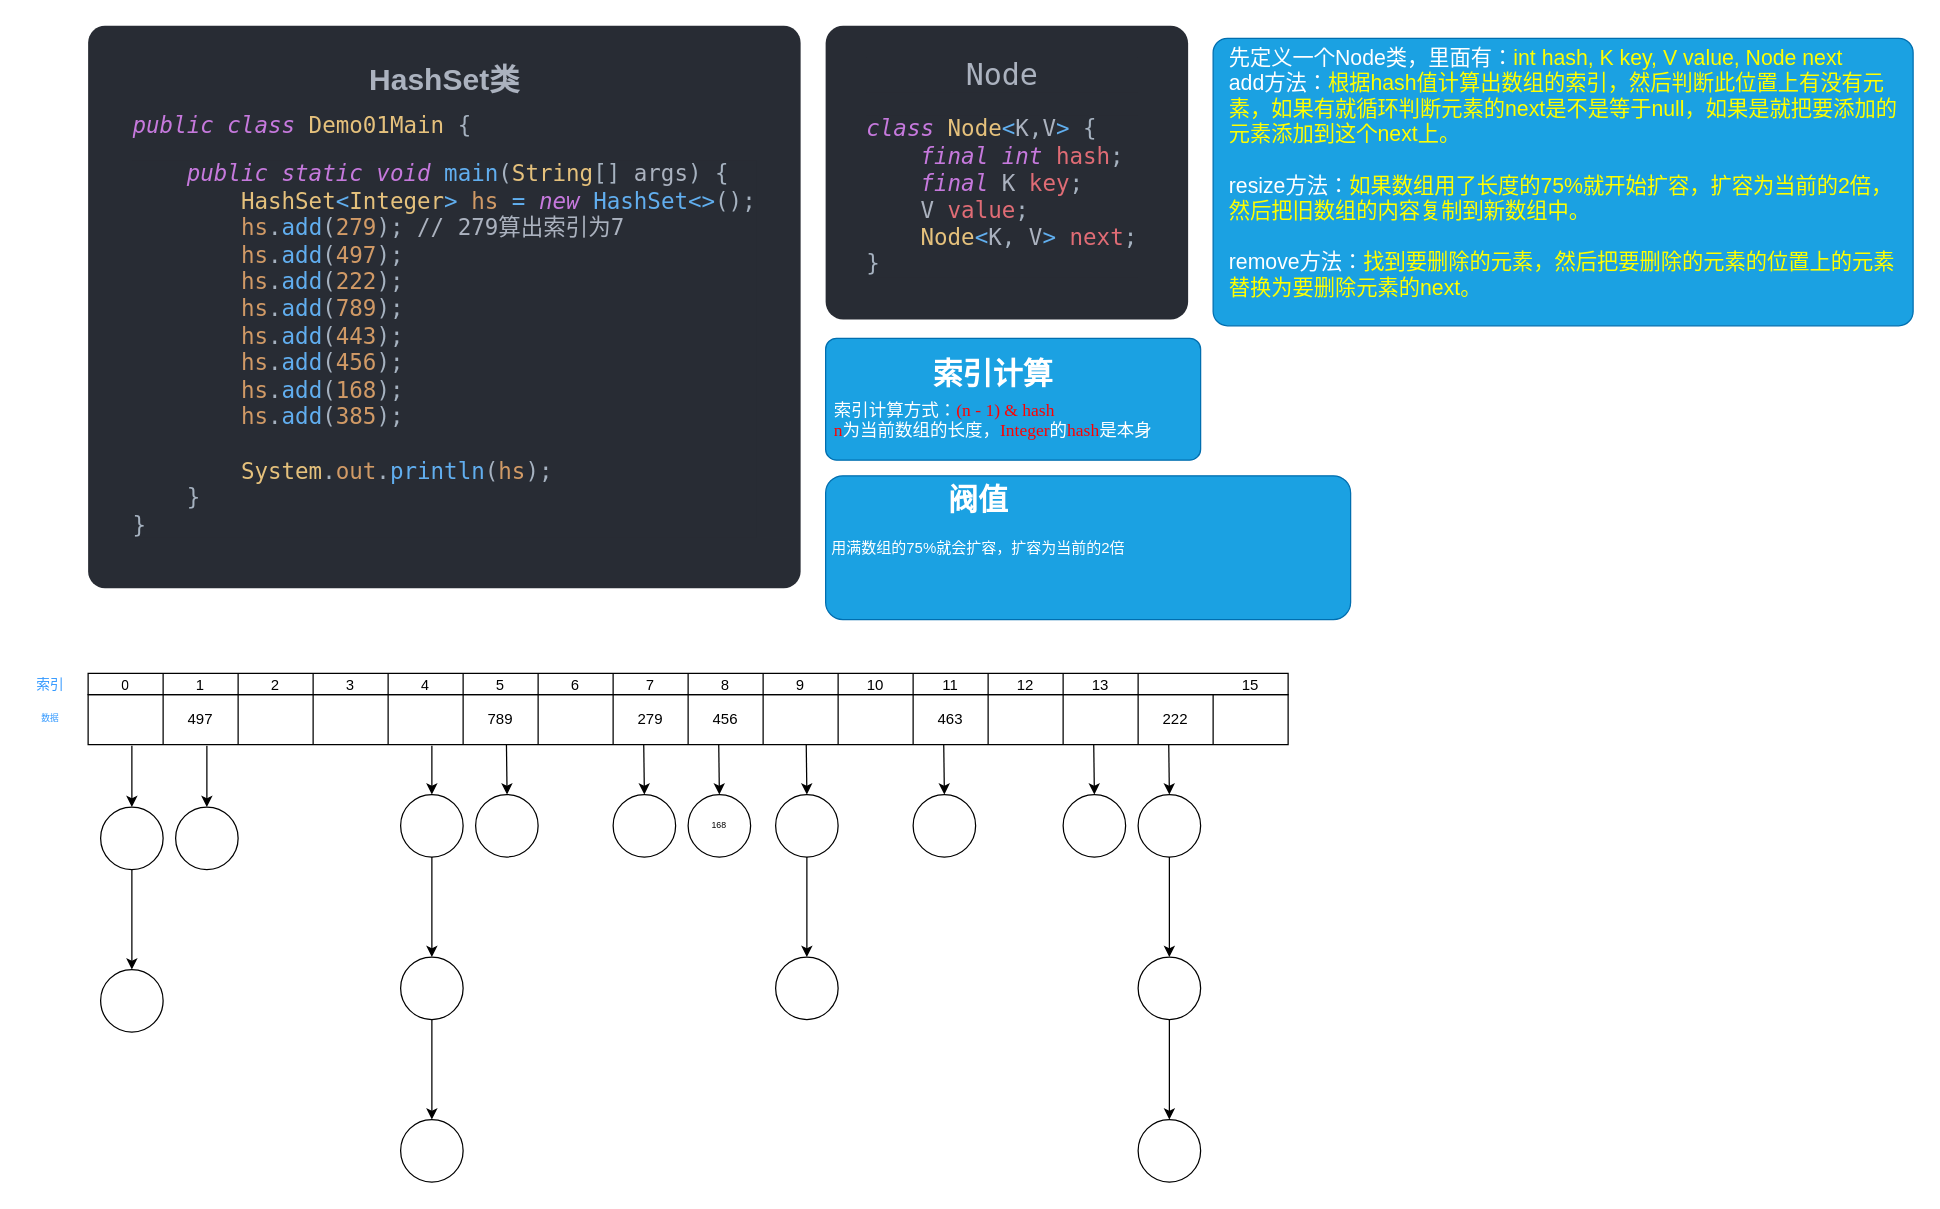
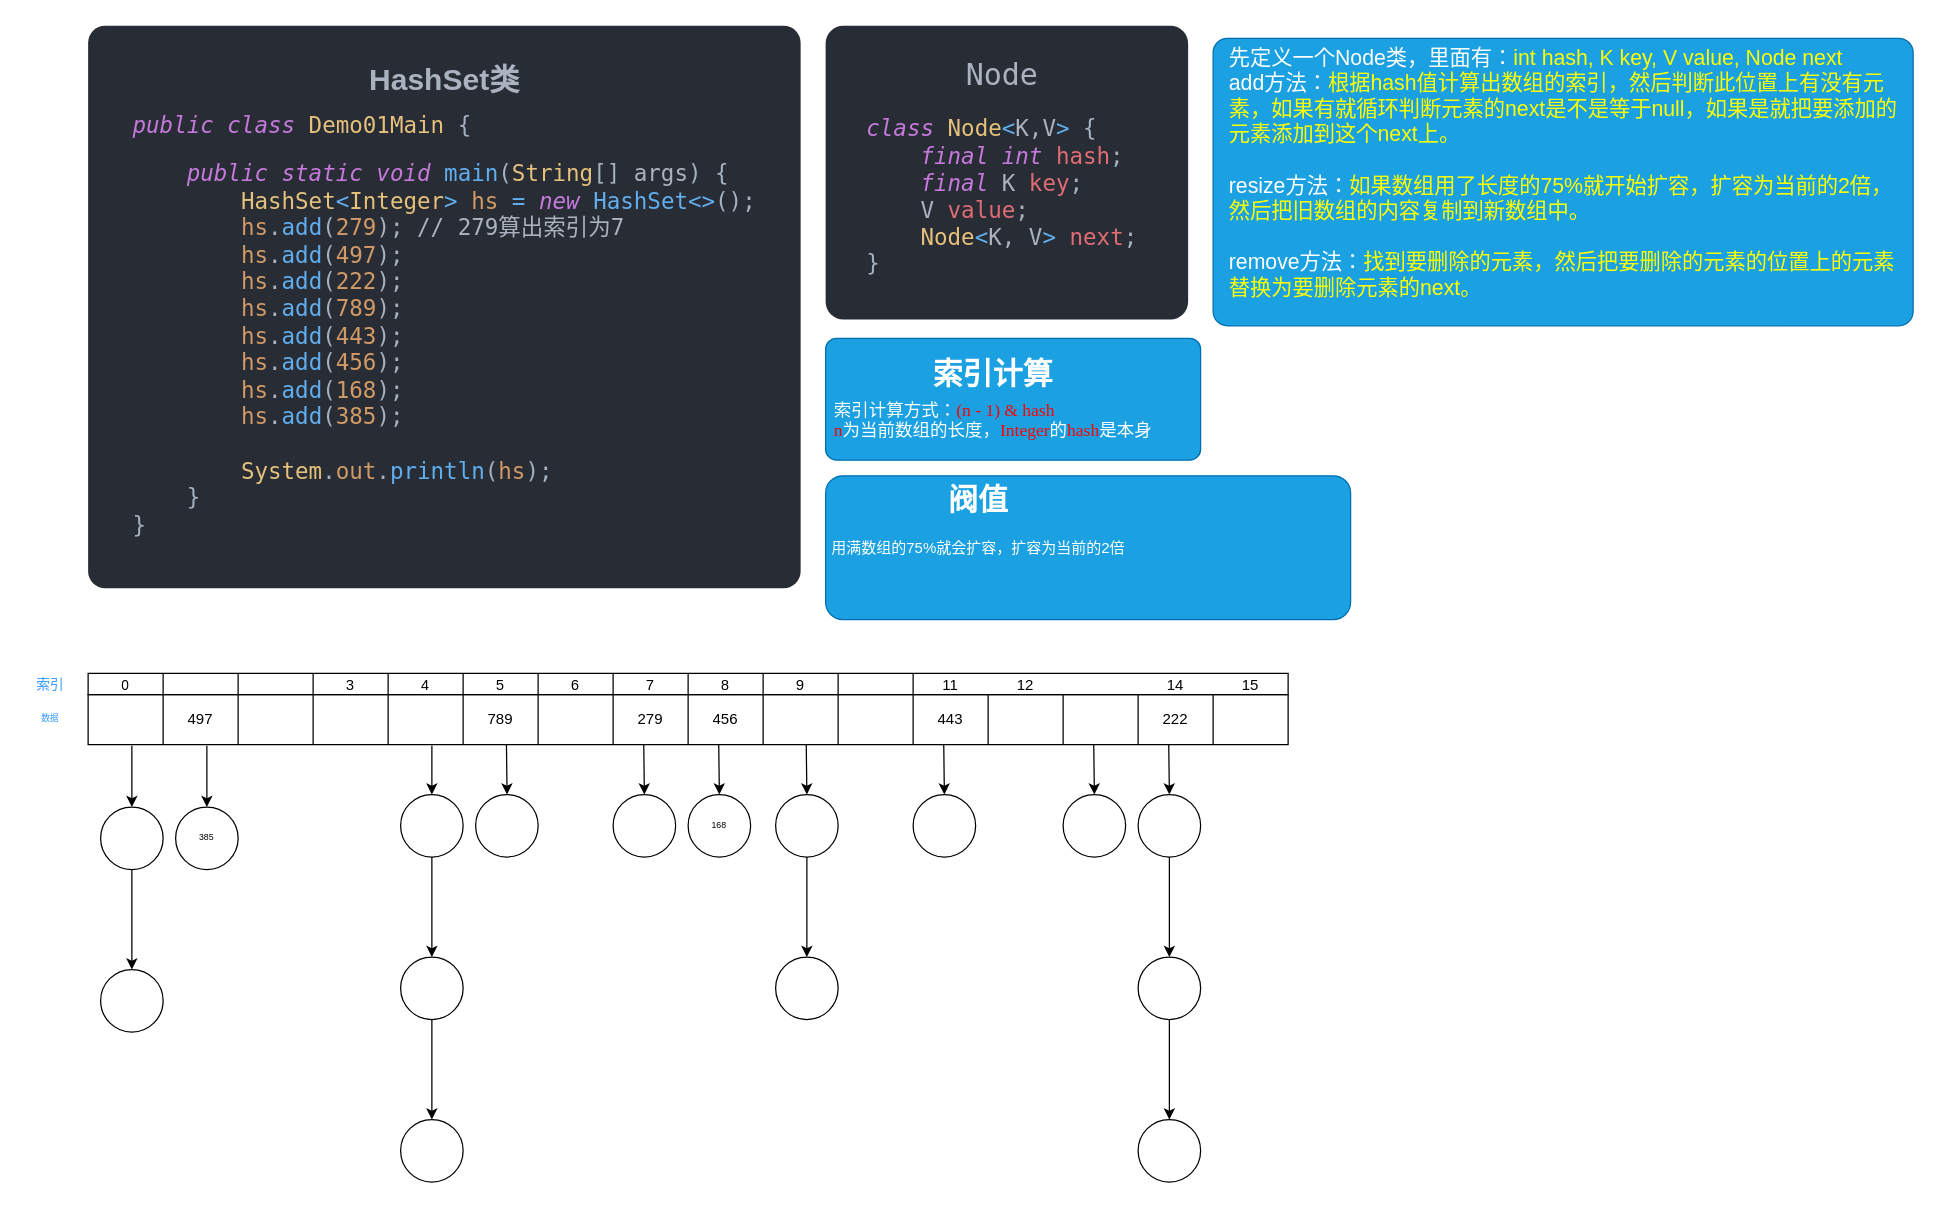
(201, 684) -> none
(276, 684) -> none
(876, 684) -> none
(1101, 684) -> none
none -> (1176, 684)
(951, 719) -> (951, 719)
none -> (207, 838)
